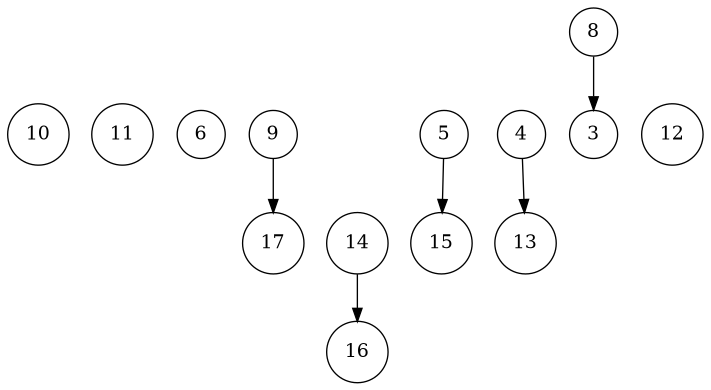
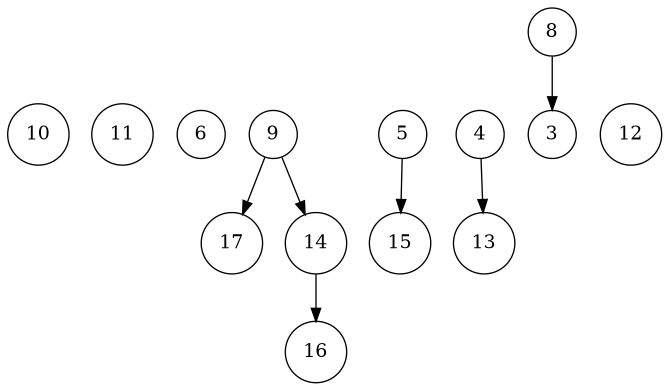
none -> (291, 180)
